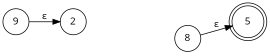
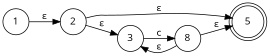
none -> (155, 14)
(16, 22) -> (16, 22)
none -> (131, 38)
